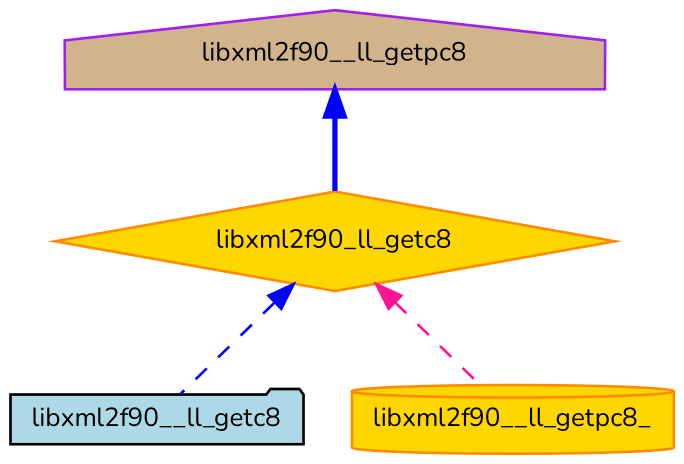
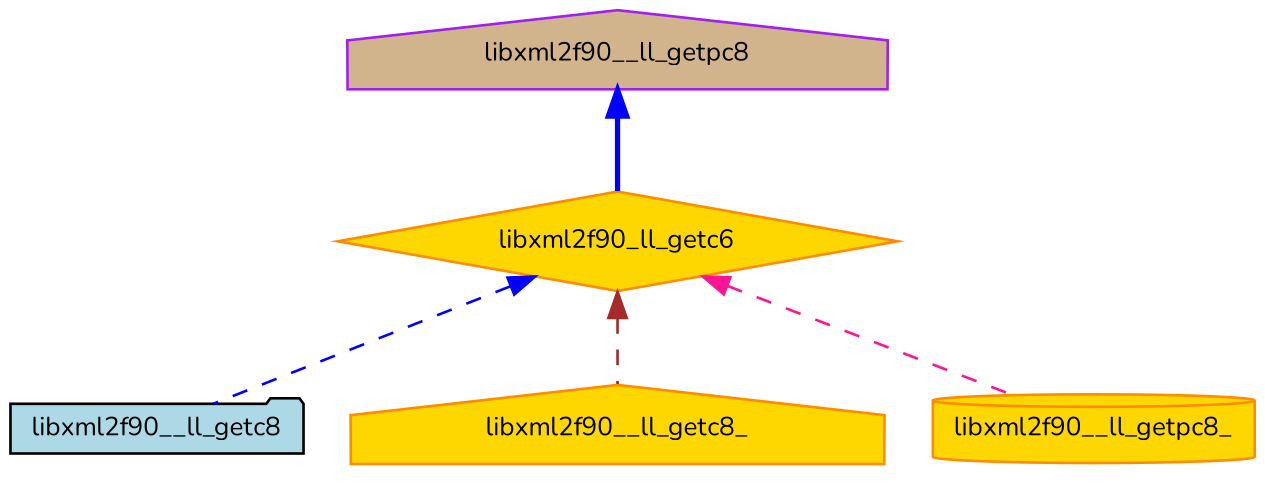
(335, 241) -> (618, 241)
none -> (618, 429)
